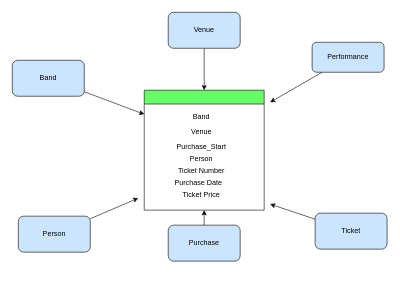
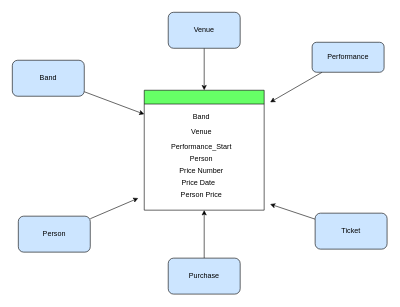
(202, 147) -> (202, 147)
(202, 171) -> (202, 171)
(199, 183) -> (199, 183)
(202, 195) -> (202, 195)
(204, 243) -> (204, 276)
